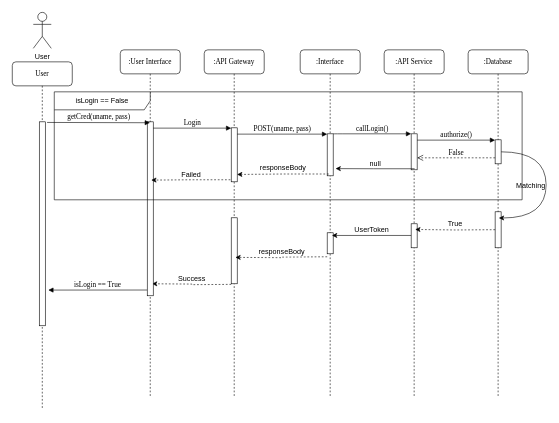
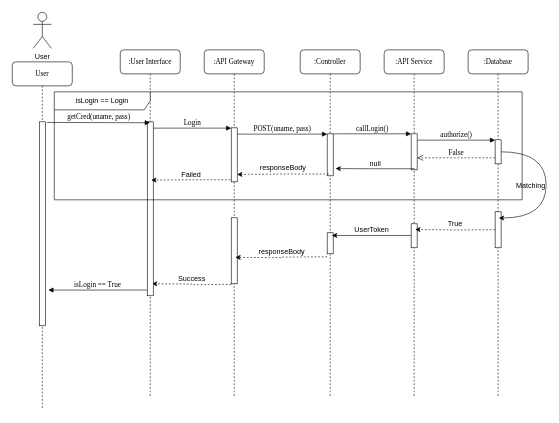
(330, 62) -> (330, 62)
(102, 101) -> (102, 101)
